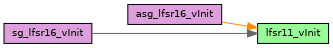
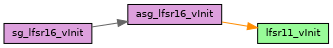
(170, 33) -> (105, 25)
